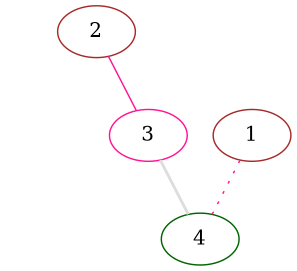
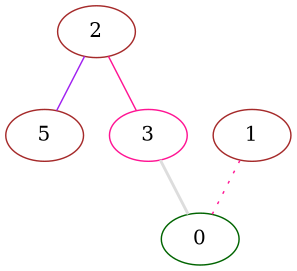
none -> (45, 135)
(200, 239) -> (200, 239)
